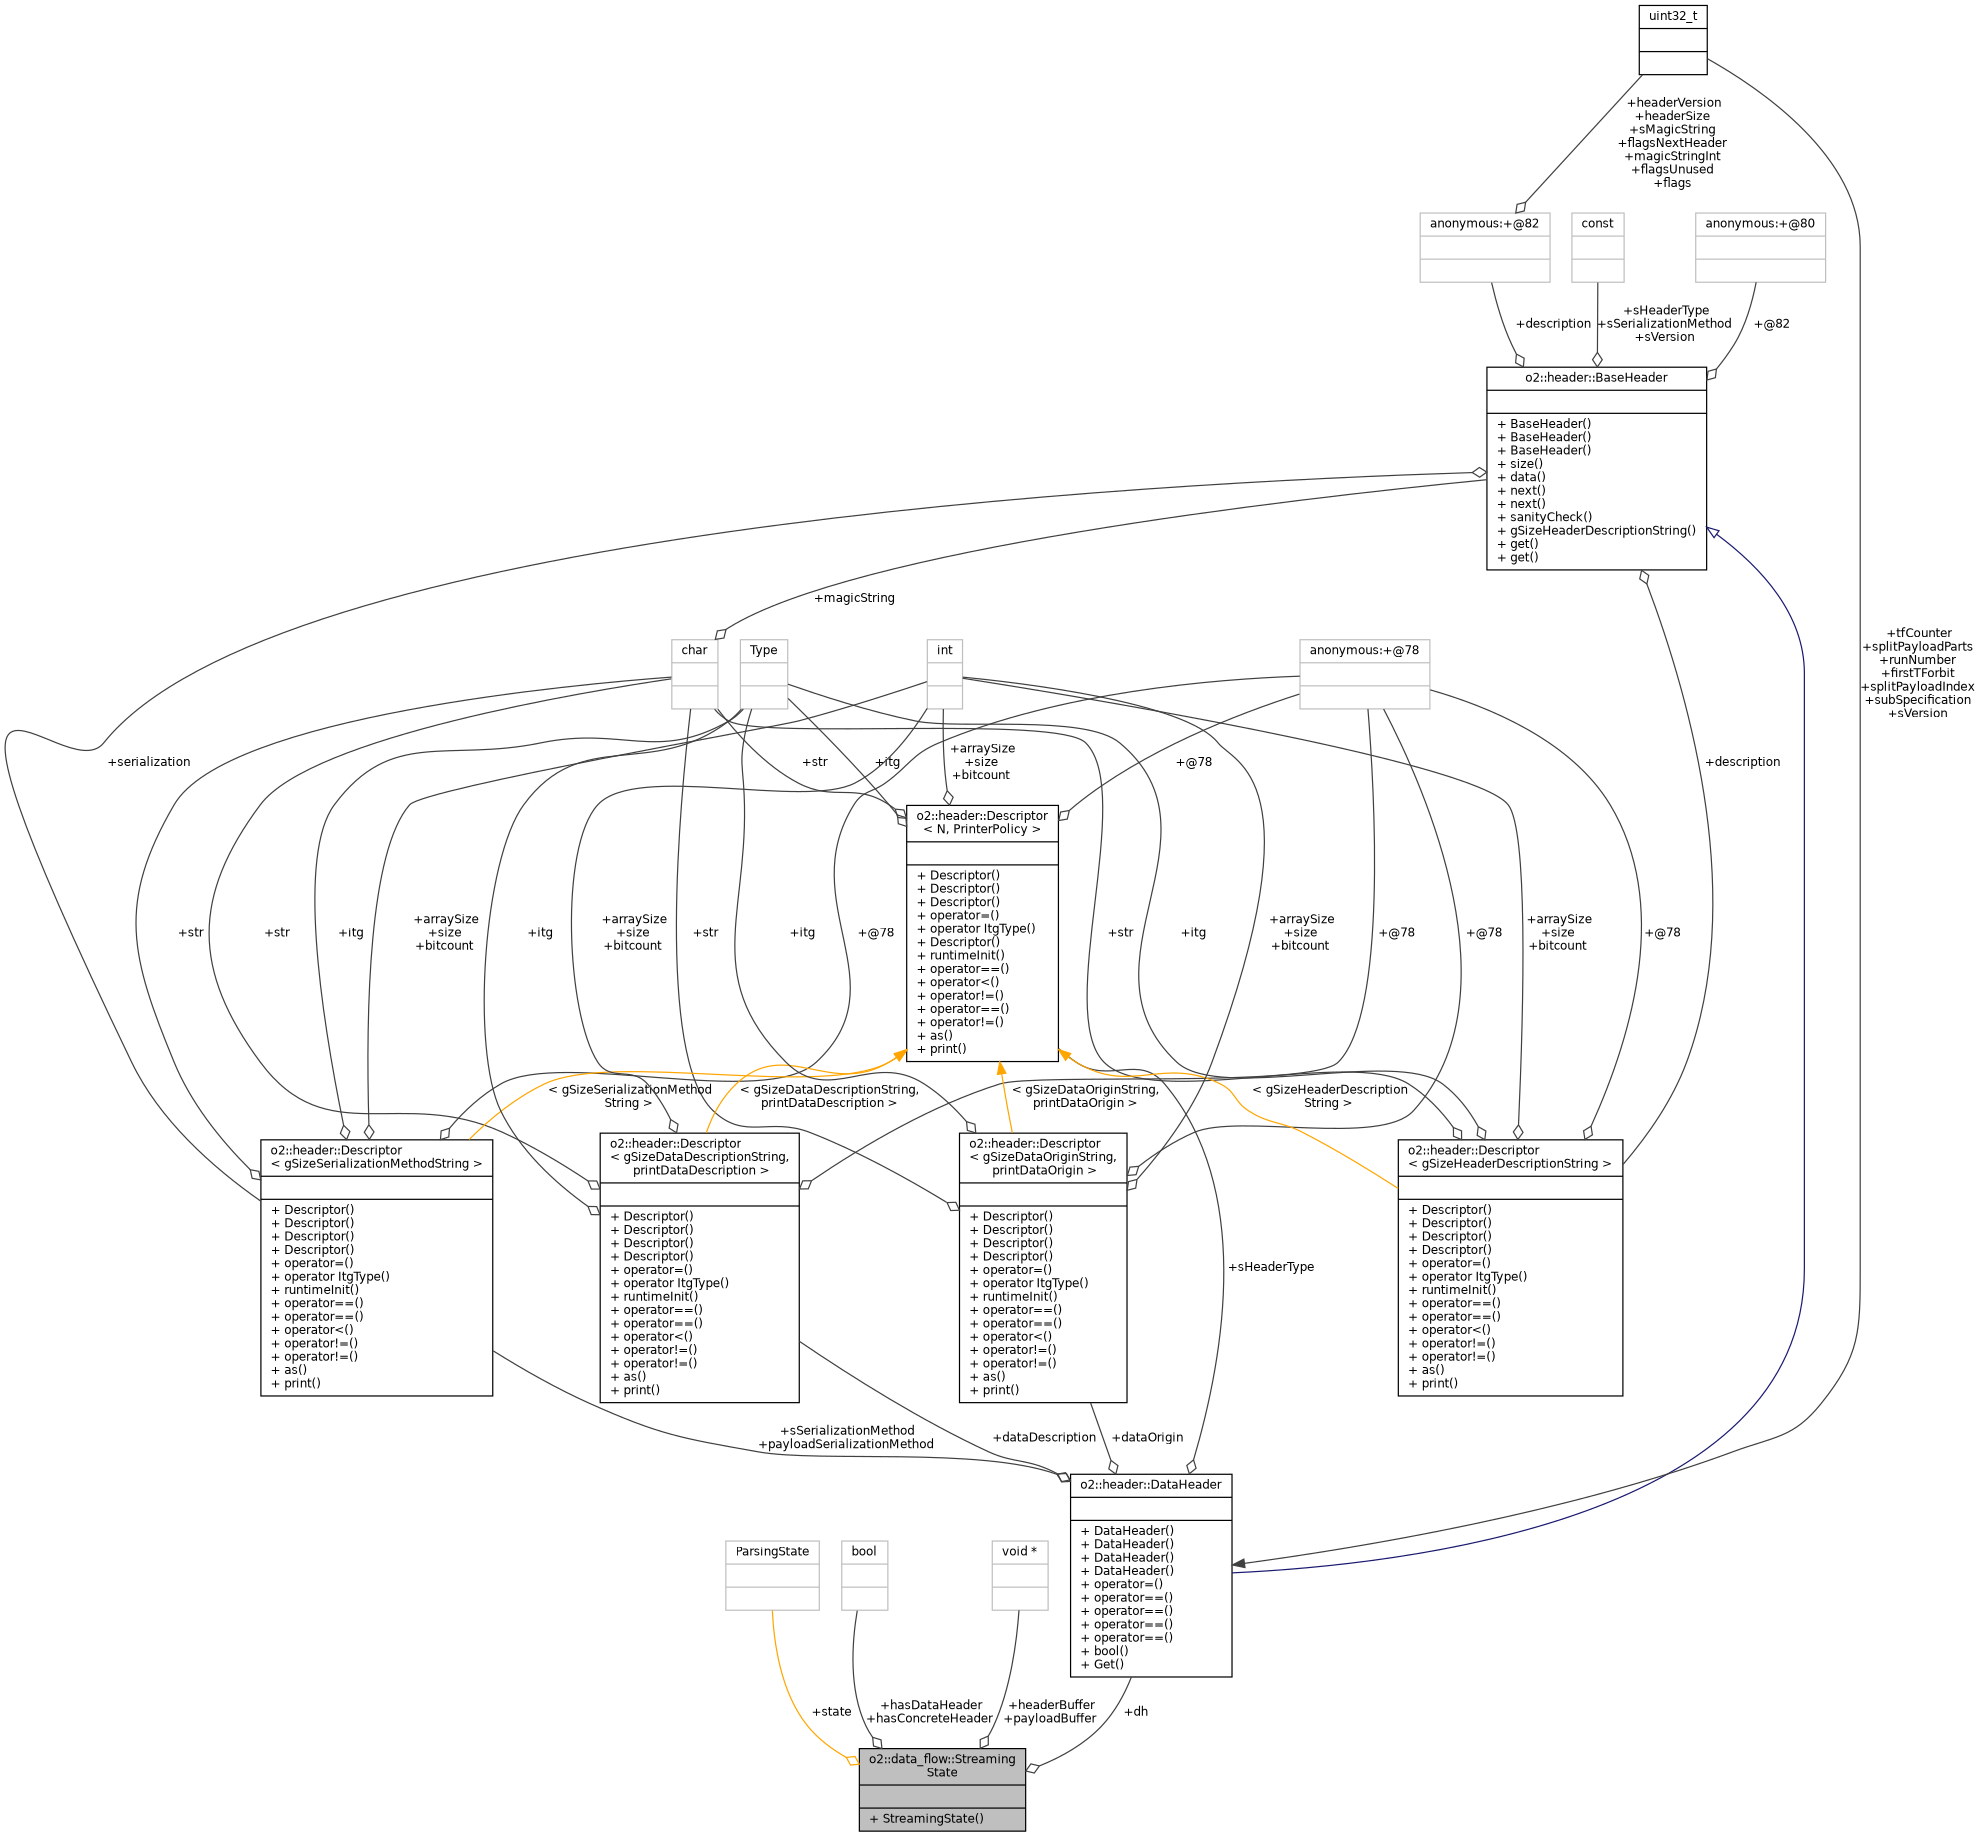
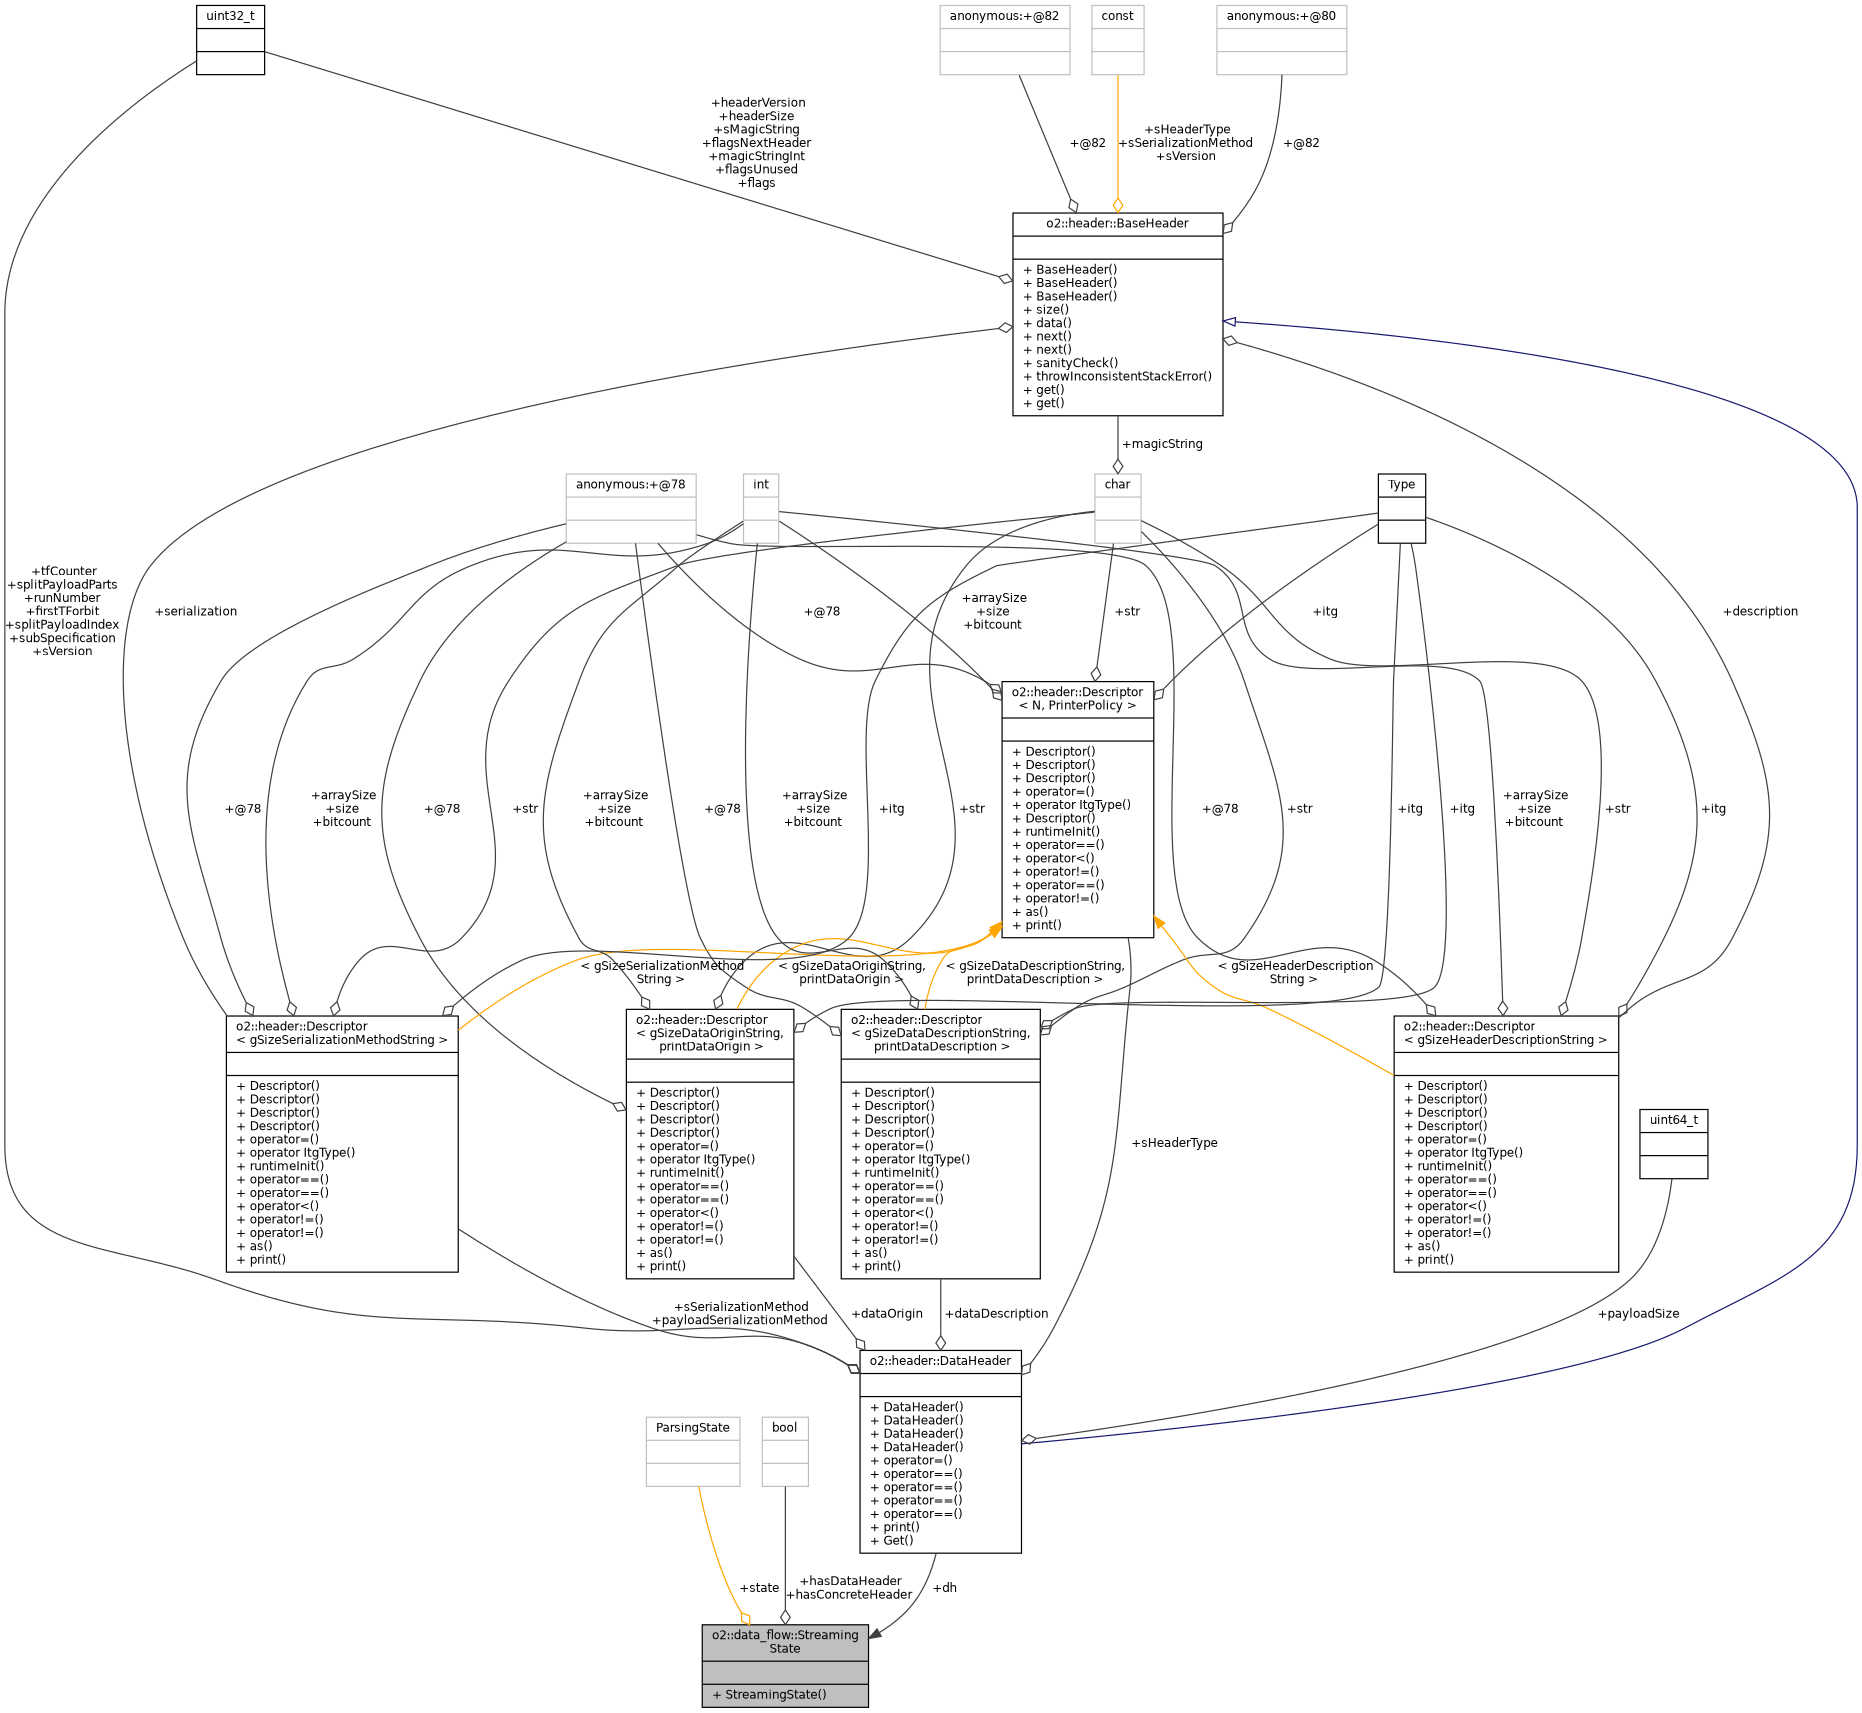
(1584, 138) -> (632, 164)
(1598, 317) -> (1118, 136)
(1552, 325) -> (1086, 144)
(1597, 531) -> (1118, 377)
(764, 674) -> (1402, 509)
(1860, 1006) -> (5, 1024)
none -> (1674, 1144)
(1020, 1576) -> none
(1105, 1651) -> (895, 1528)
(1096, 1732) -> (916, 1599)
